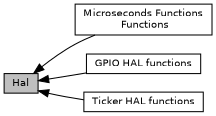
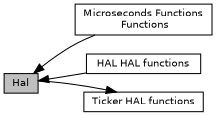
(144, 64) -> (144, 64)
(66, 97) -> (72, 84)
